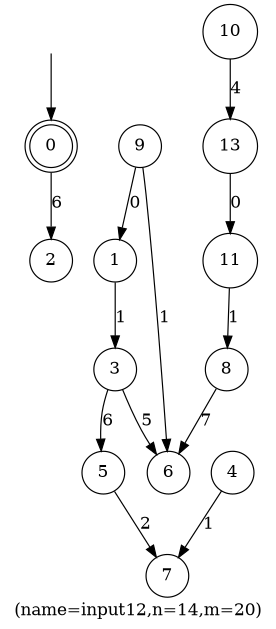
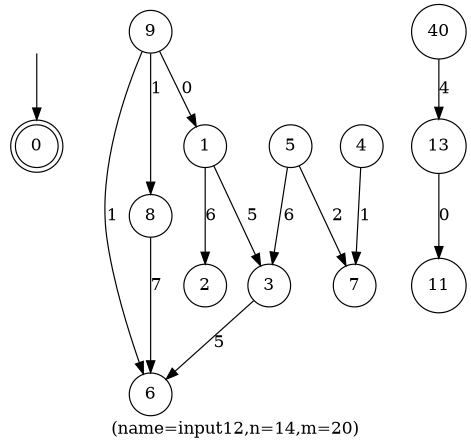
(230, 32) -> (439, 32)
(51, 200) -> (205, 210)
(229, 312) -> (151, 118)
(121, 318) -> (253, 216)
(102, 414) -> (281, 210)
